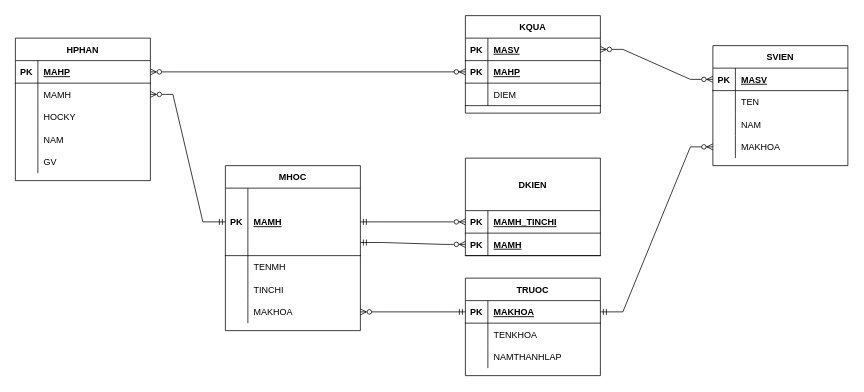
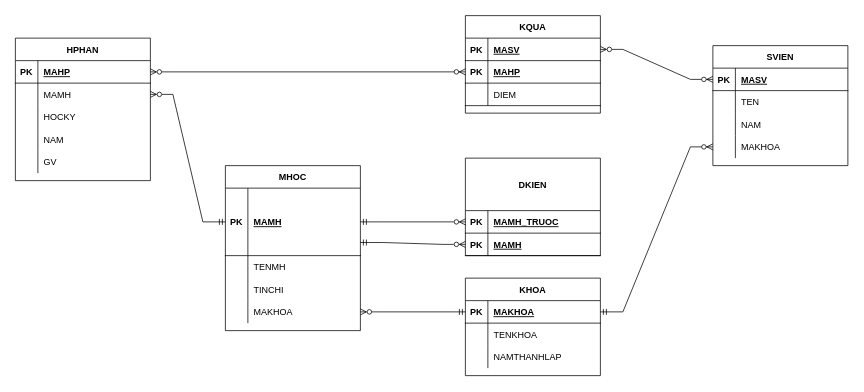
(521, 222) -> (519, 222)
(533, 290) -> (533, 290)
